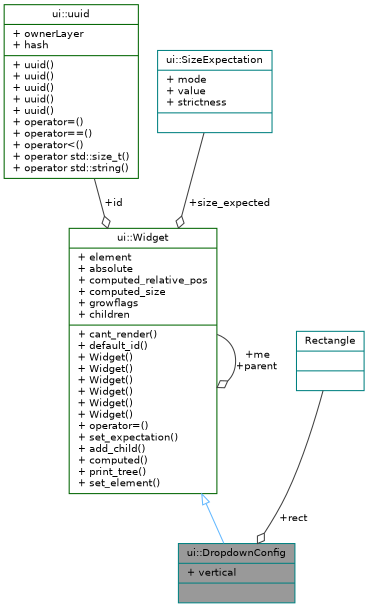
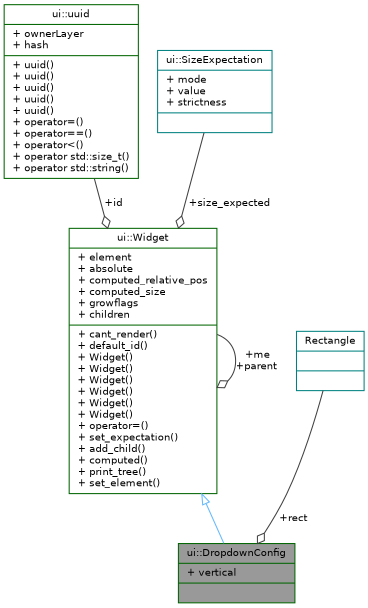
(237, 573) -> (237, 573)
